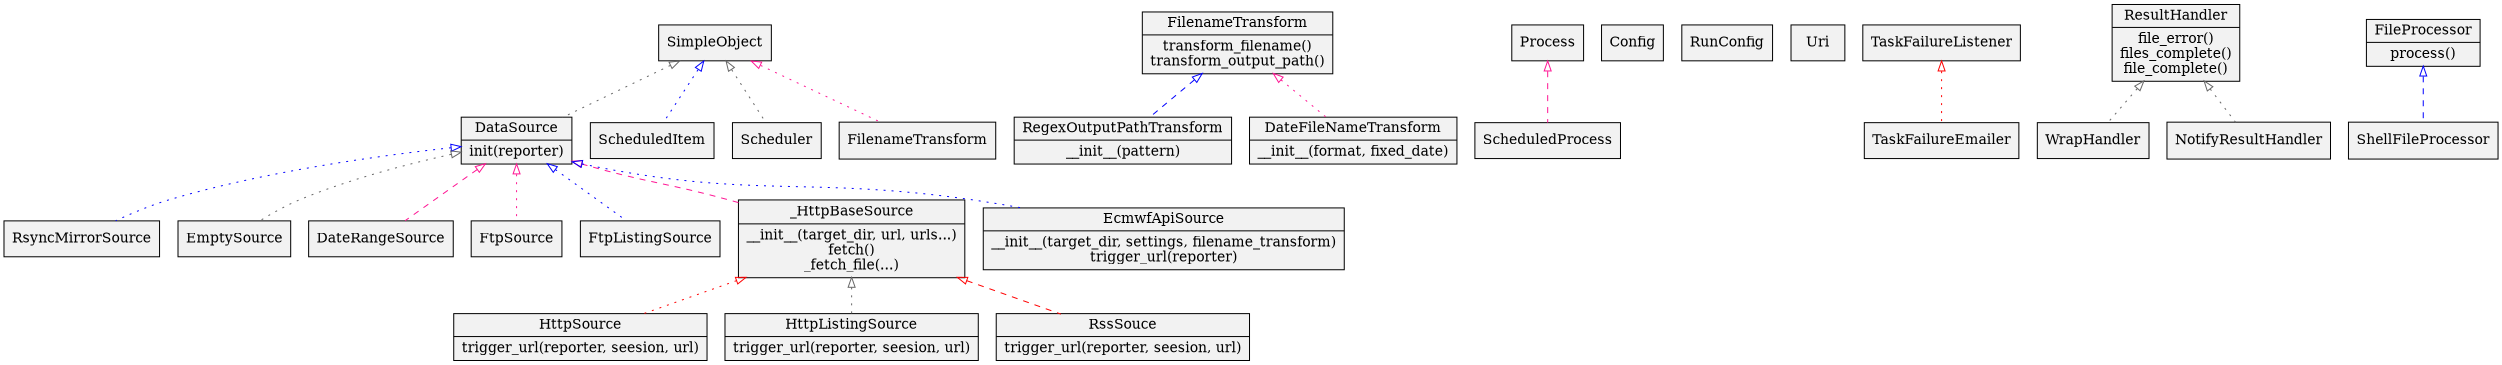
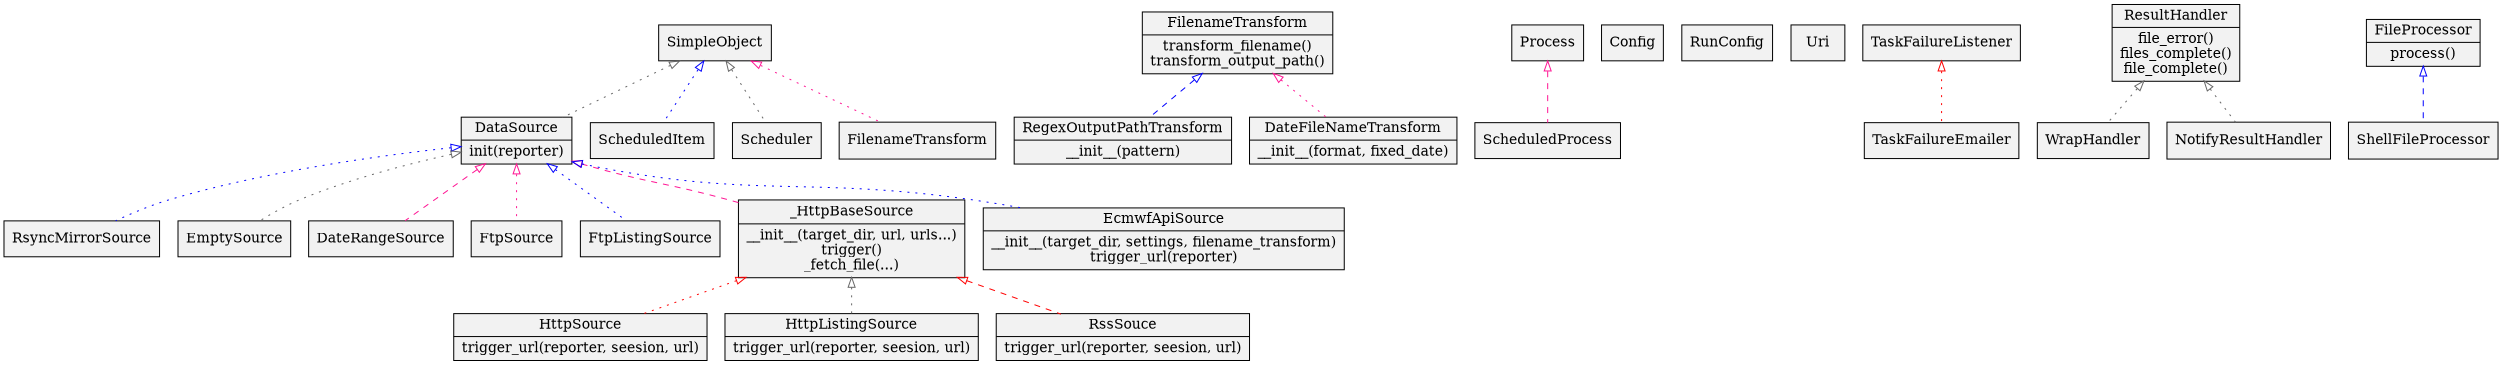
(852, 250) -> (852, 250)
